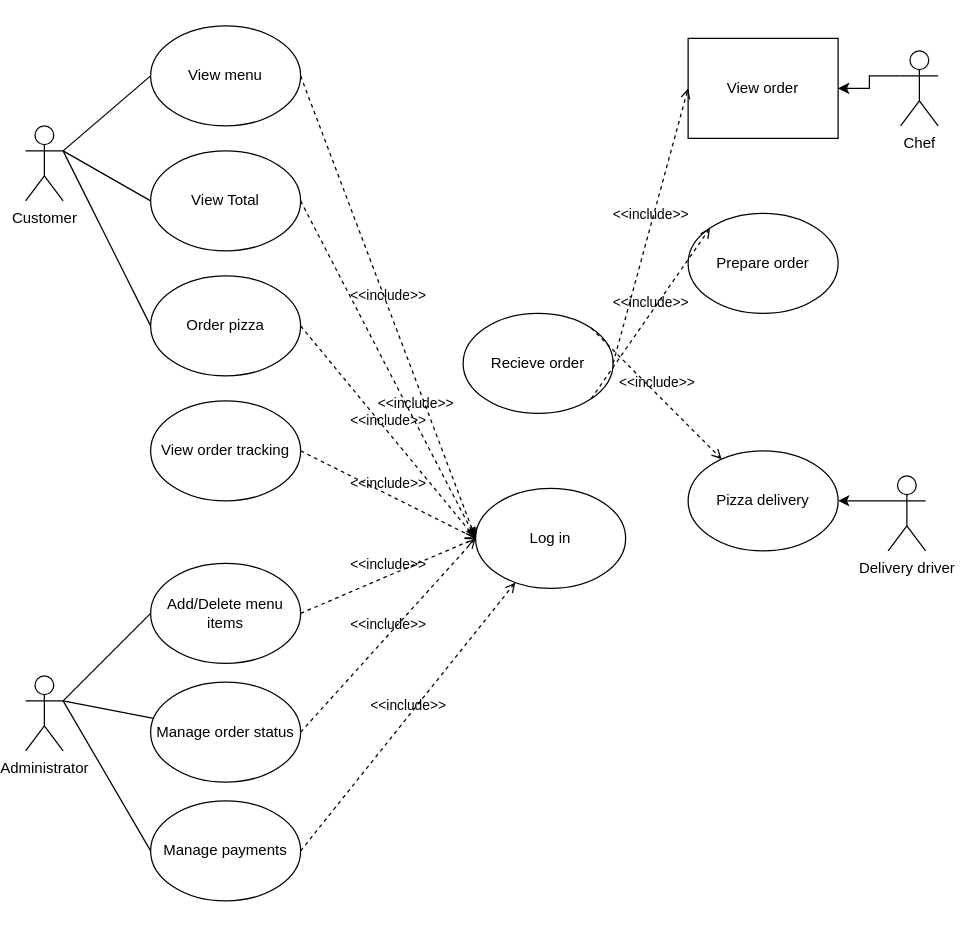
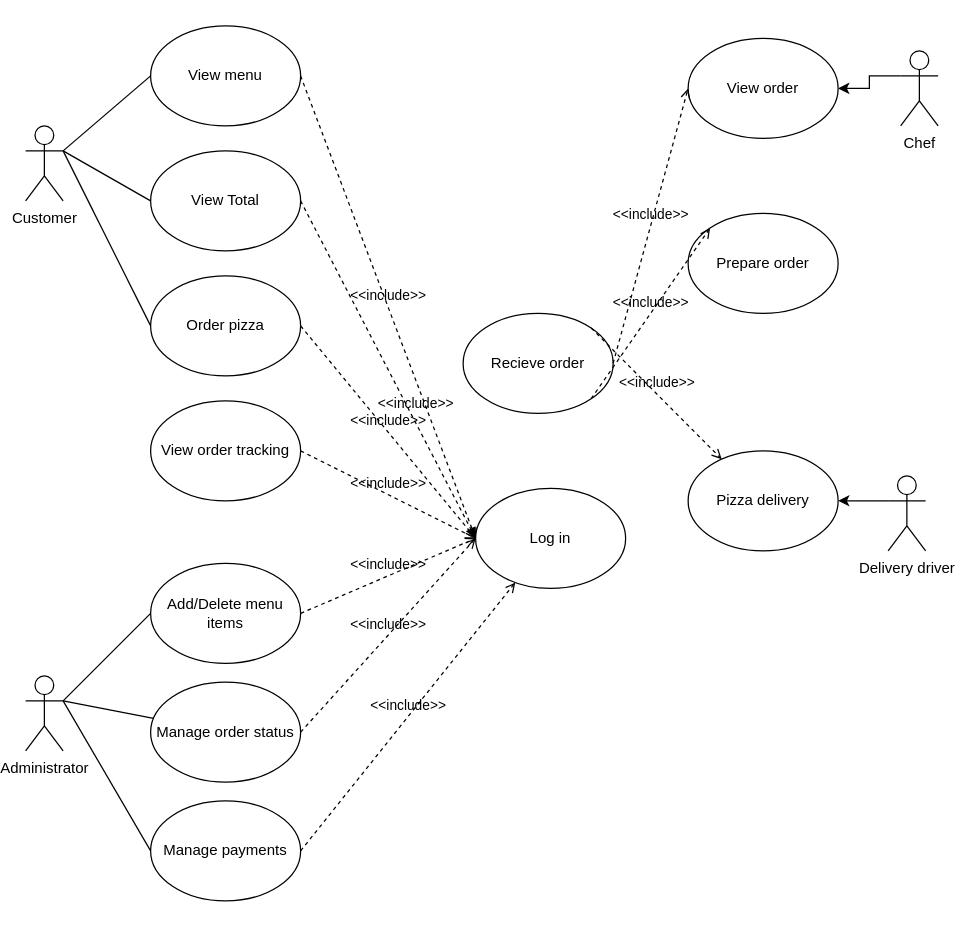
(763, 88) -> (763, 88)
